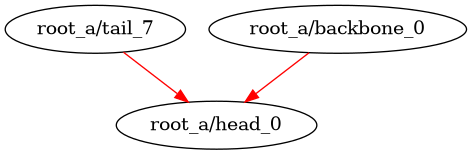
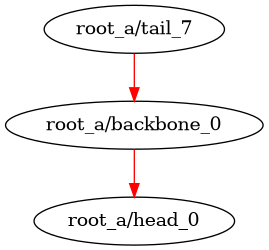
(150, 73) -> (134, 71)
